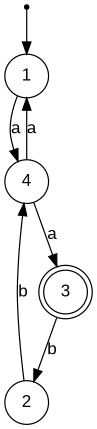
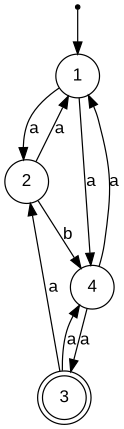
none -> (33, 113)
none -> (49, 135)
none -> (64, 343)
(52, 350) -> (53, 287)
